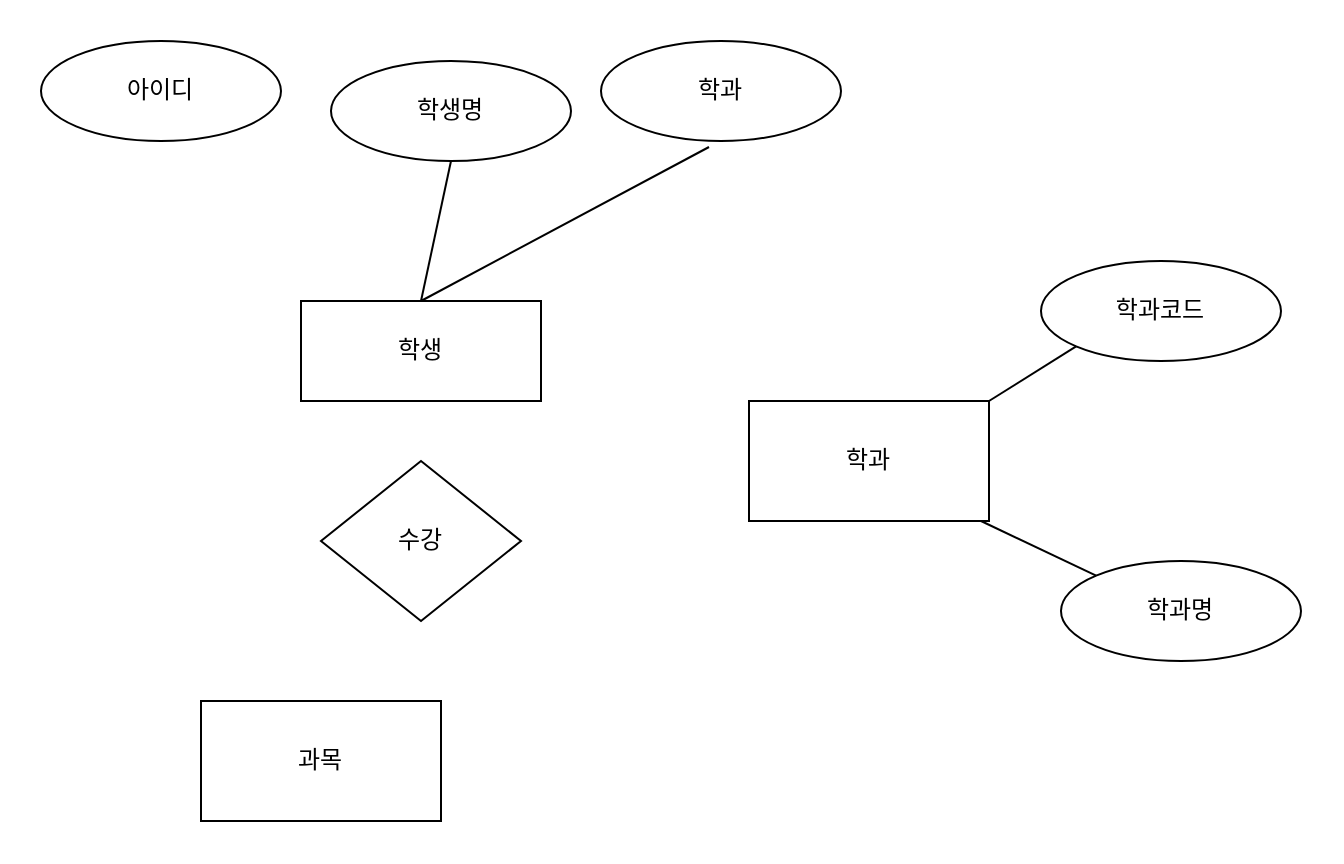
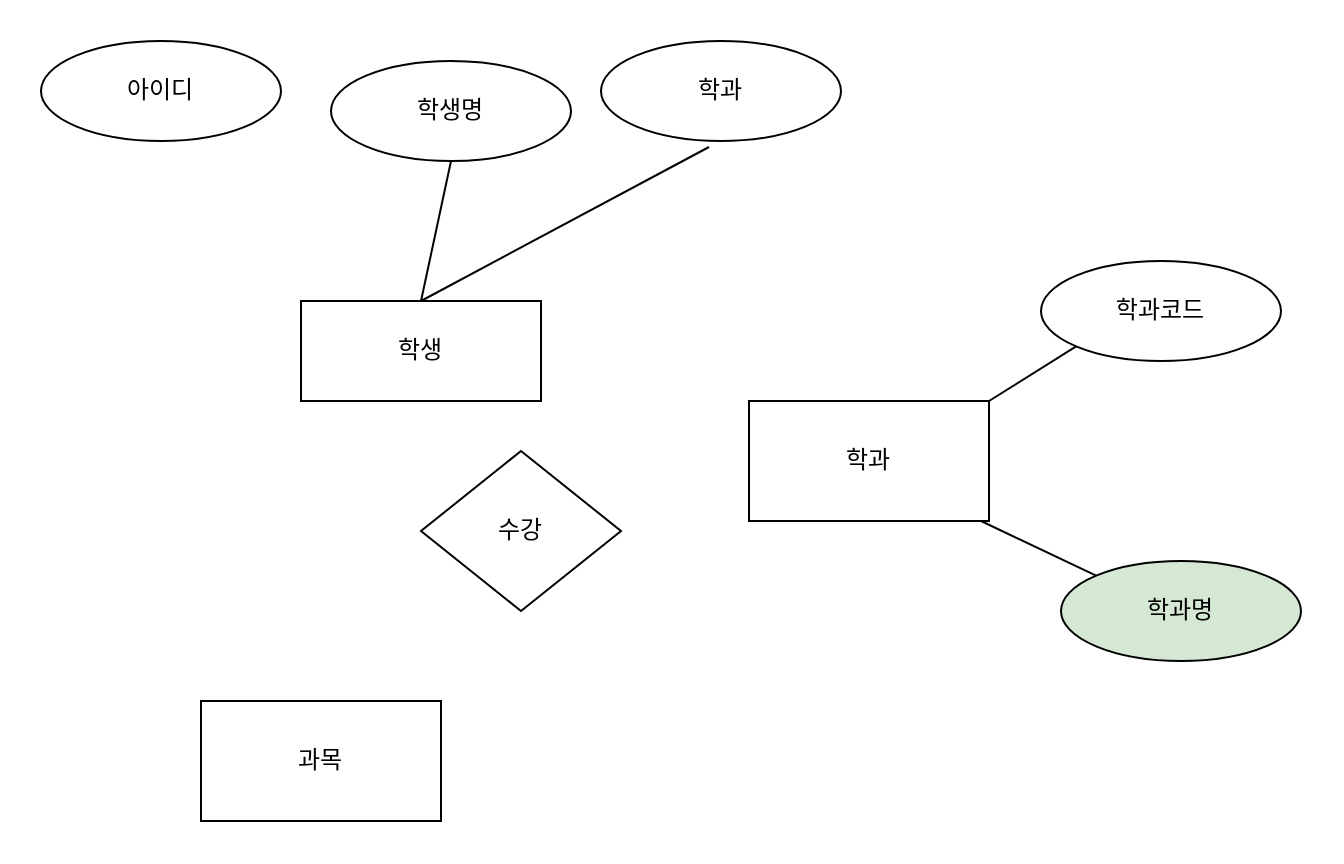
(421, 541) -> (521, 531)
(1181, 611) -> (1181, 611)
